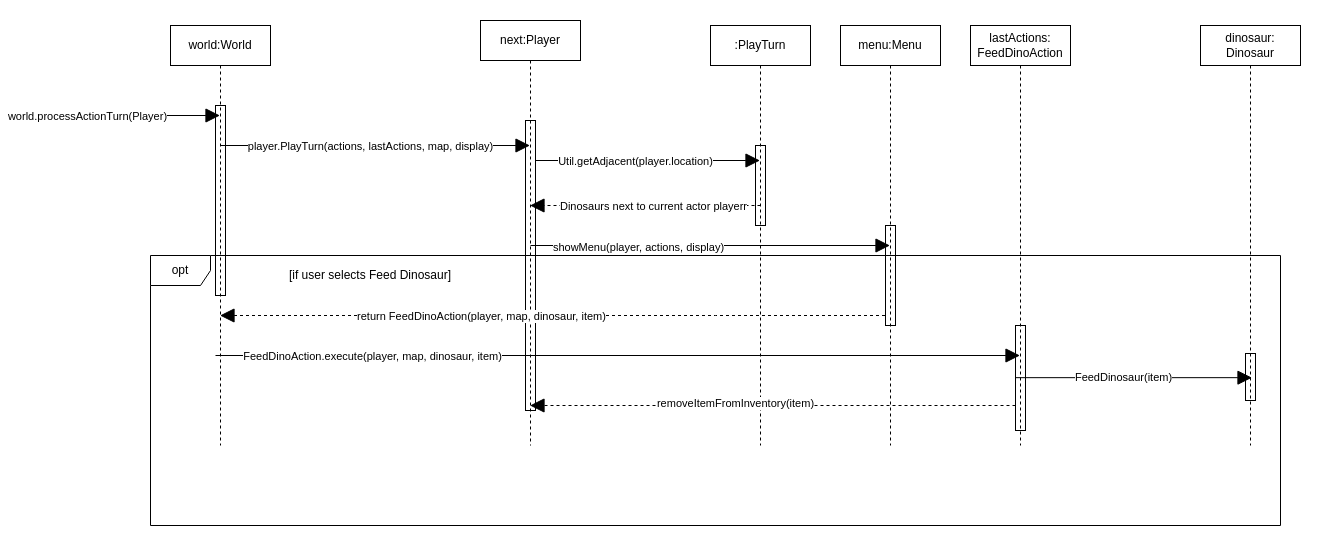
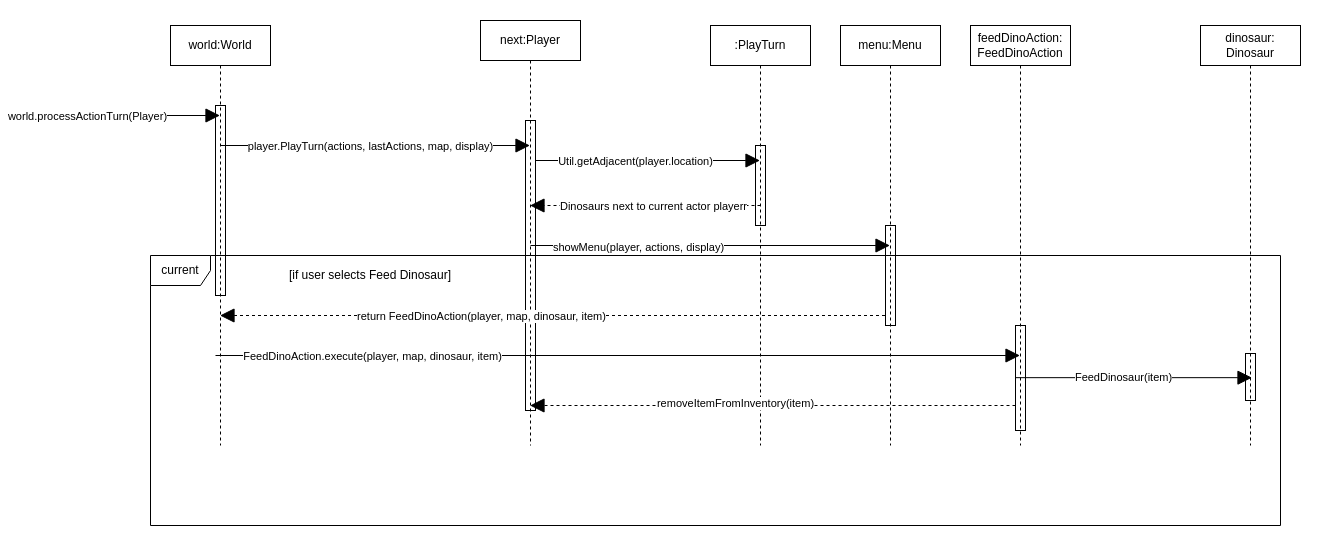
(1021, 46) -> (1021, 46)
(181, 271) -> (181, 271)
